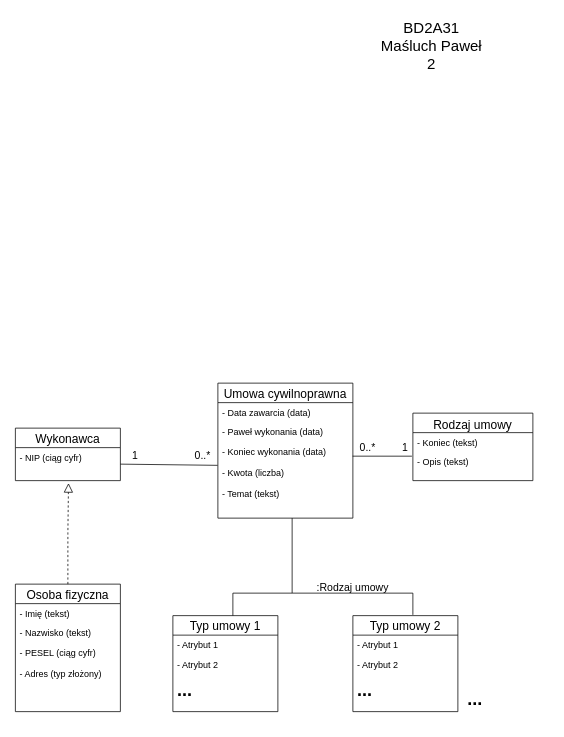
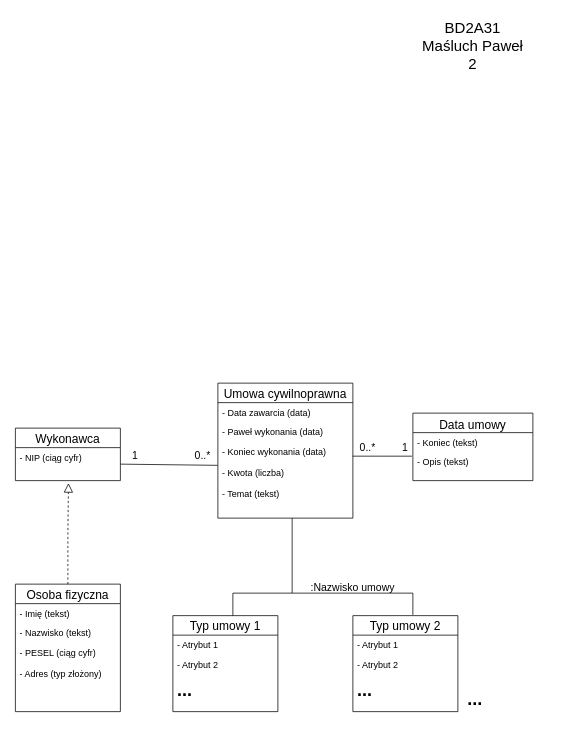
(432, 45) -> (473, 45)
(473, 425) -> (473, 425)
(353, 585) -> (353, 585)
